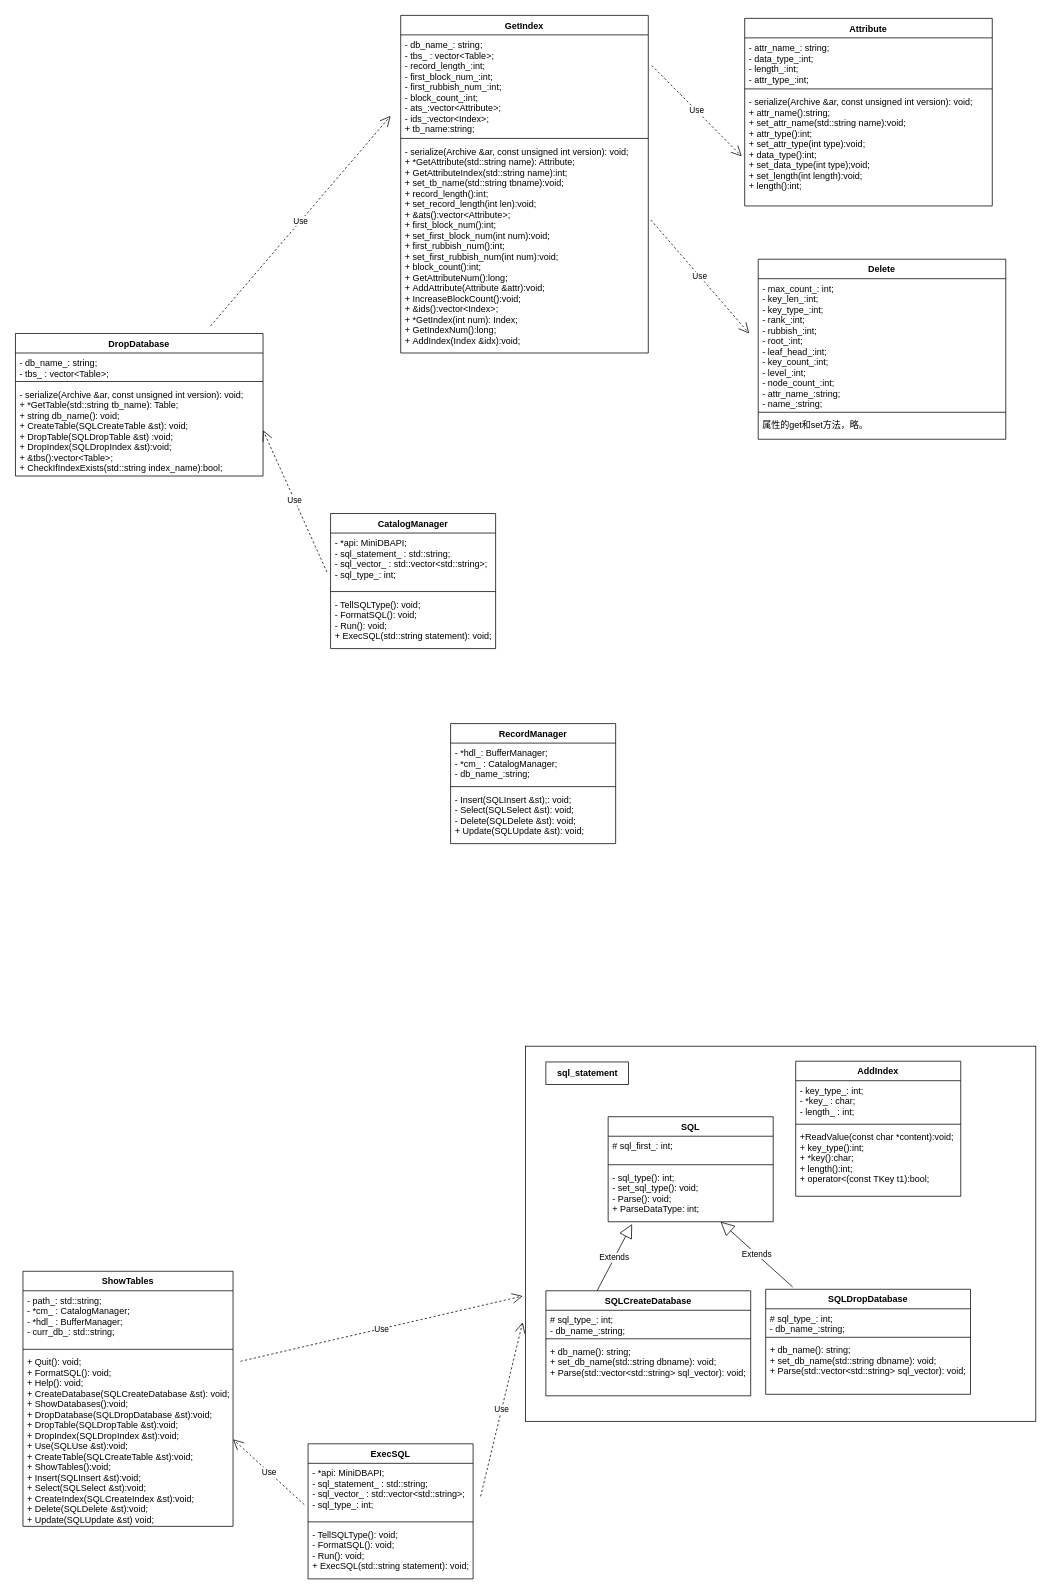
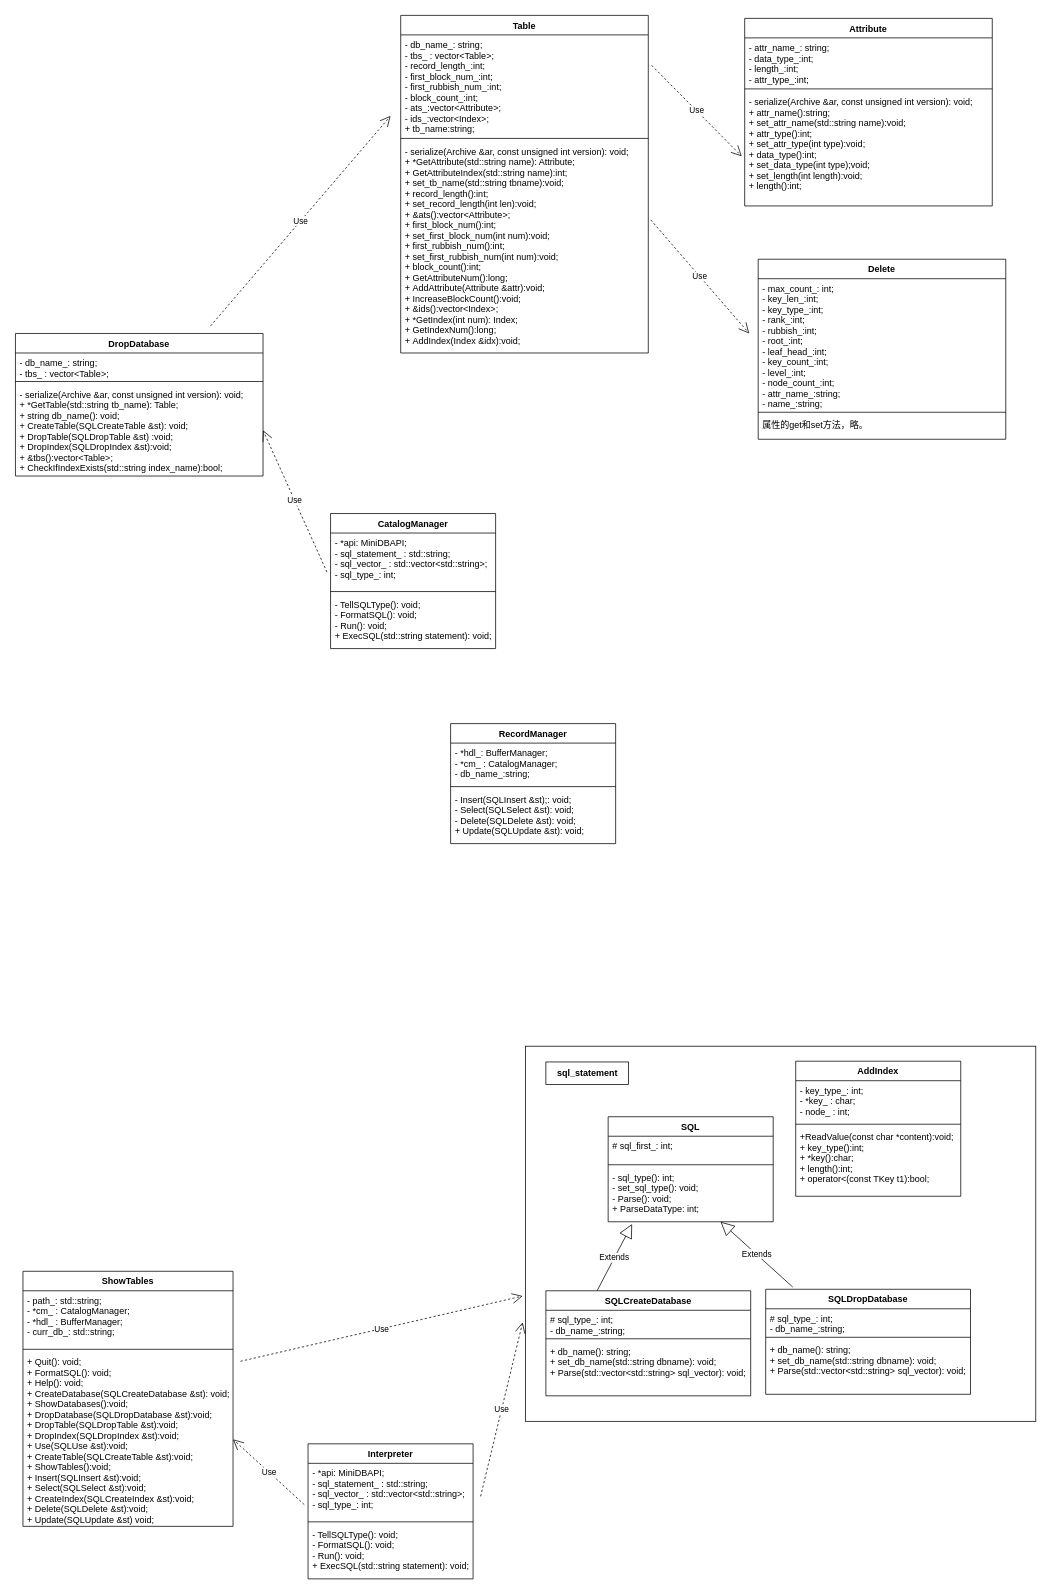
(524, 26) -> (524, 26)
(836, 1091) -> (836, 1091)
(390, 1454) -> (390, 1454)
